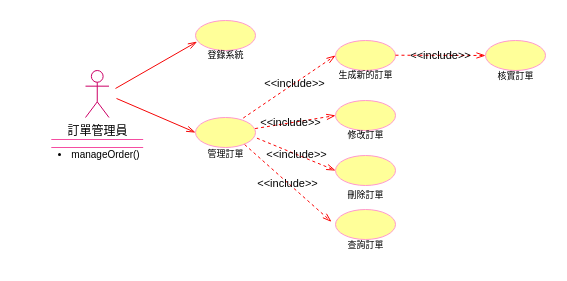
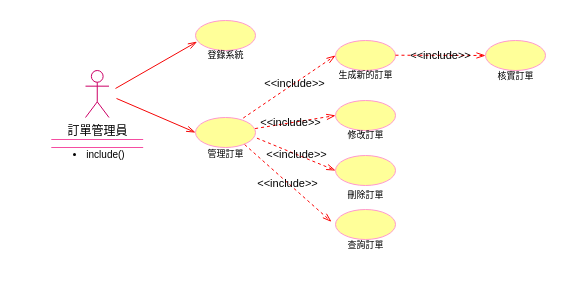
(86, 155) -> (86, 155)
